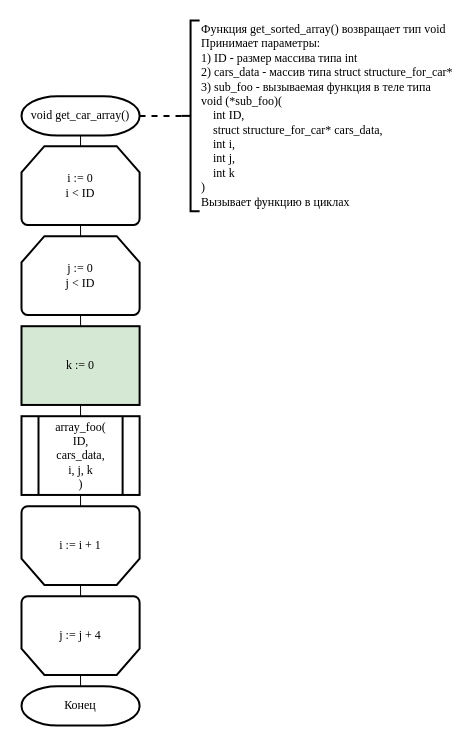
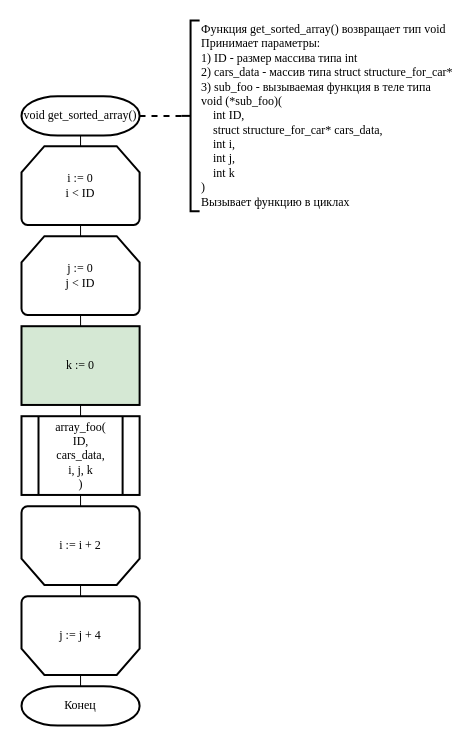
(81, 116) -> (81, 116)
(81, 546) -> (81, 546)
